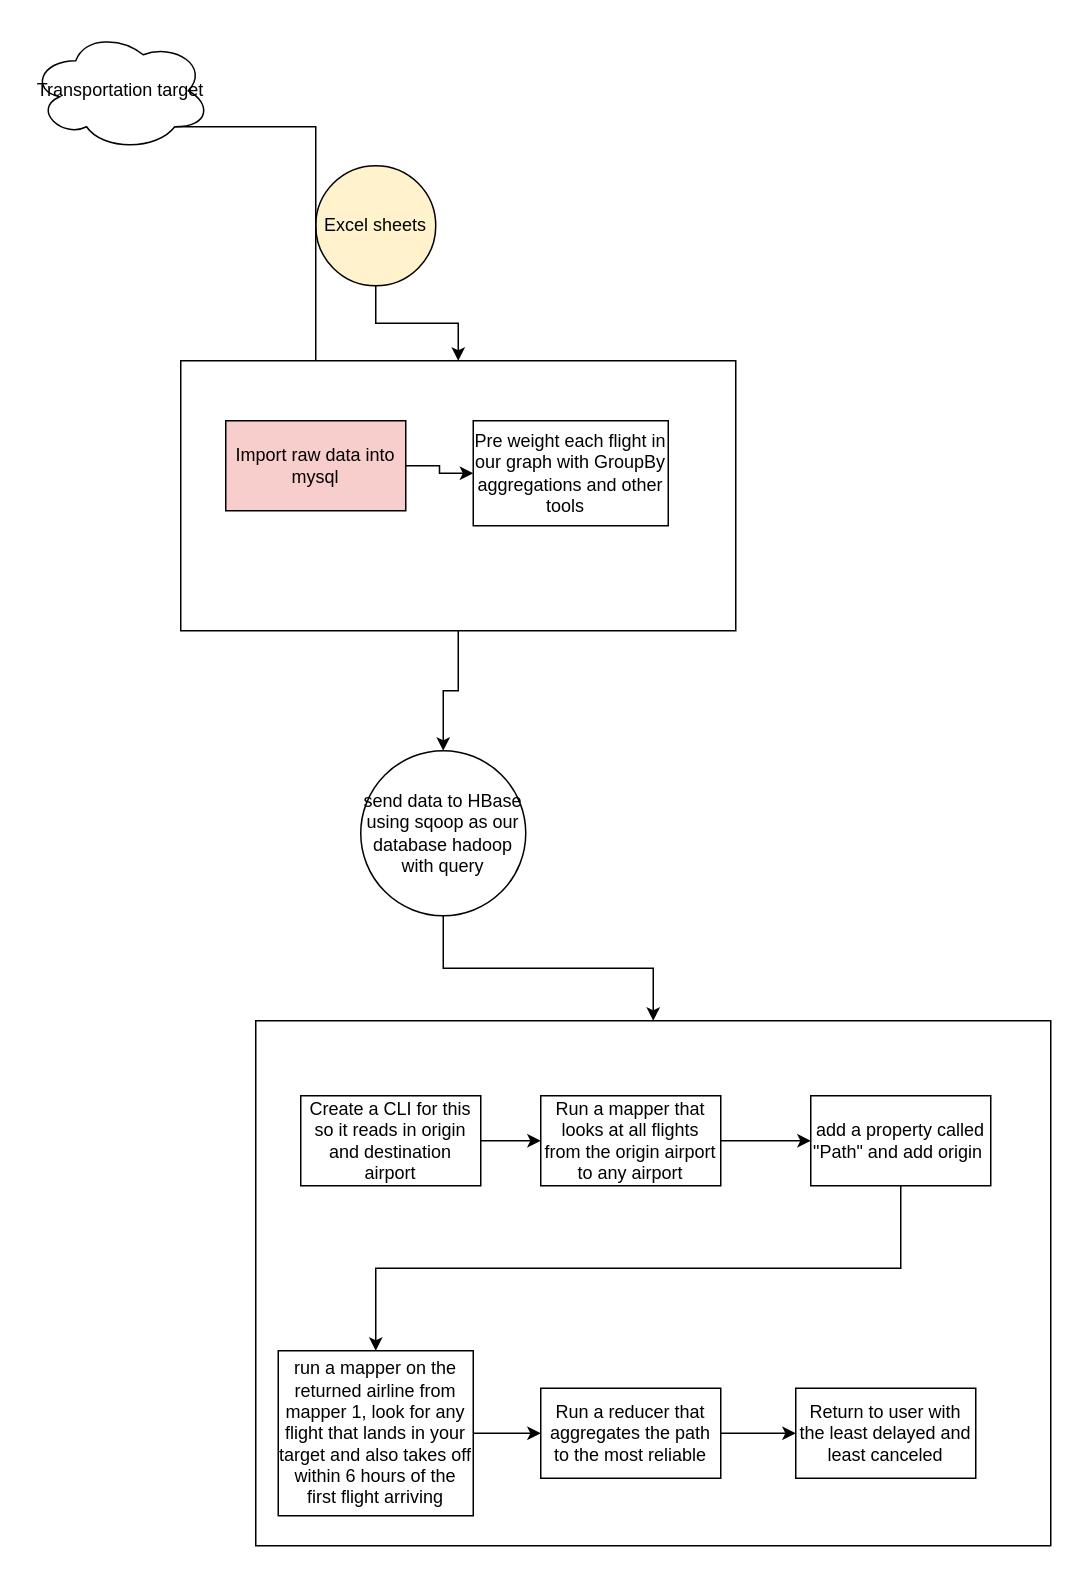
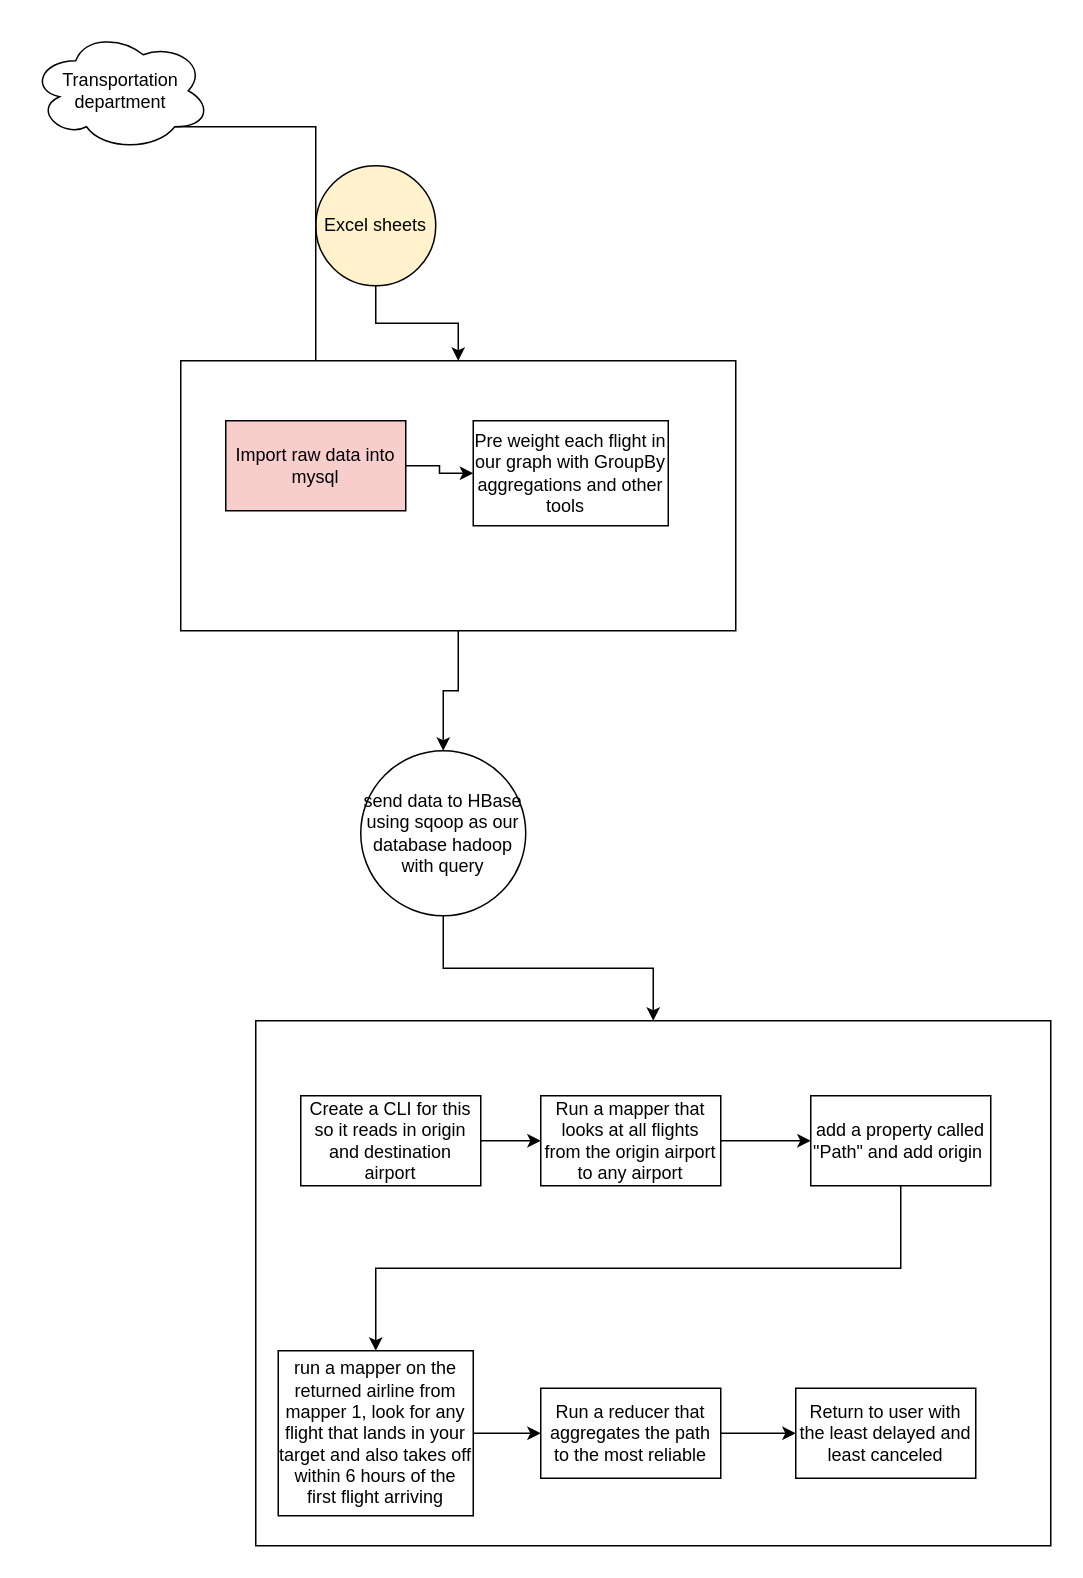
(121, 91) -> (121, 91)
